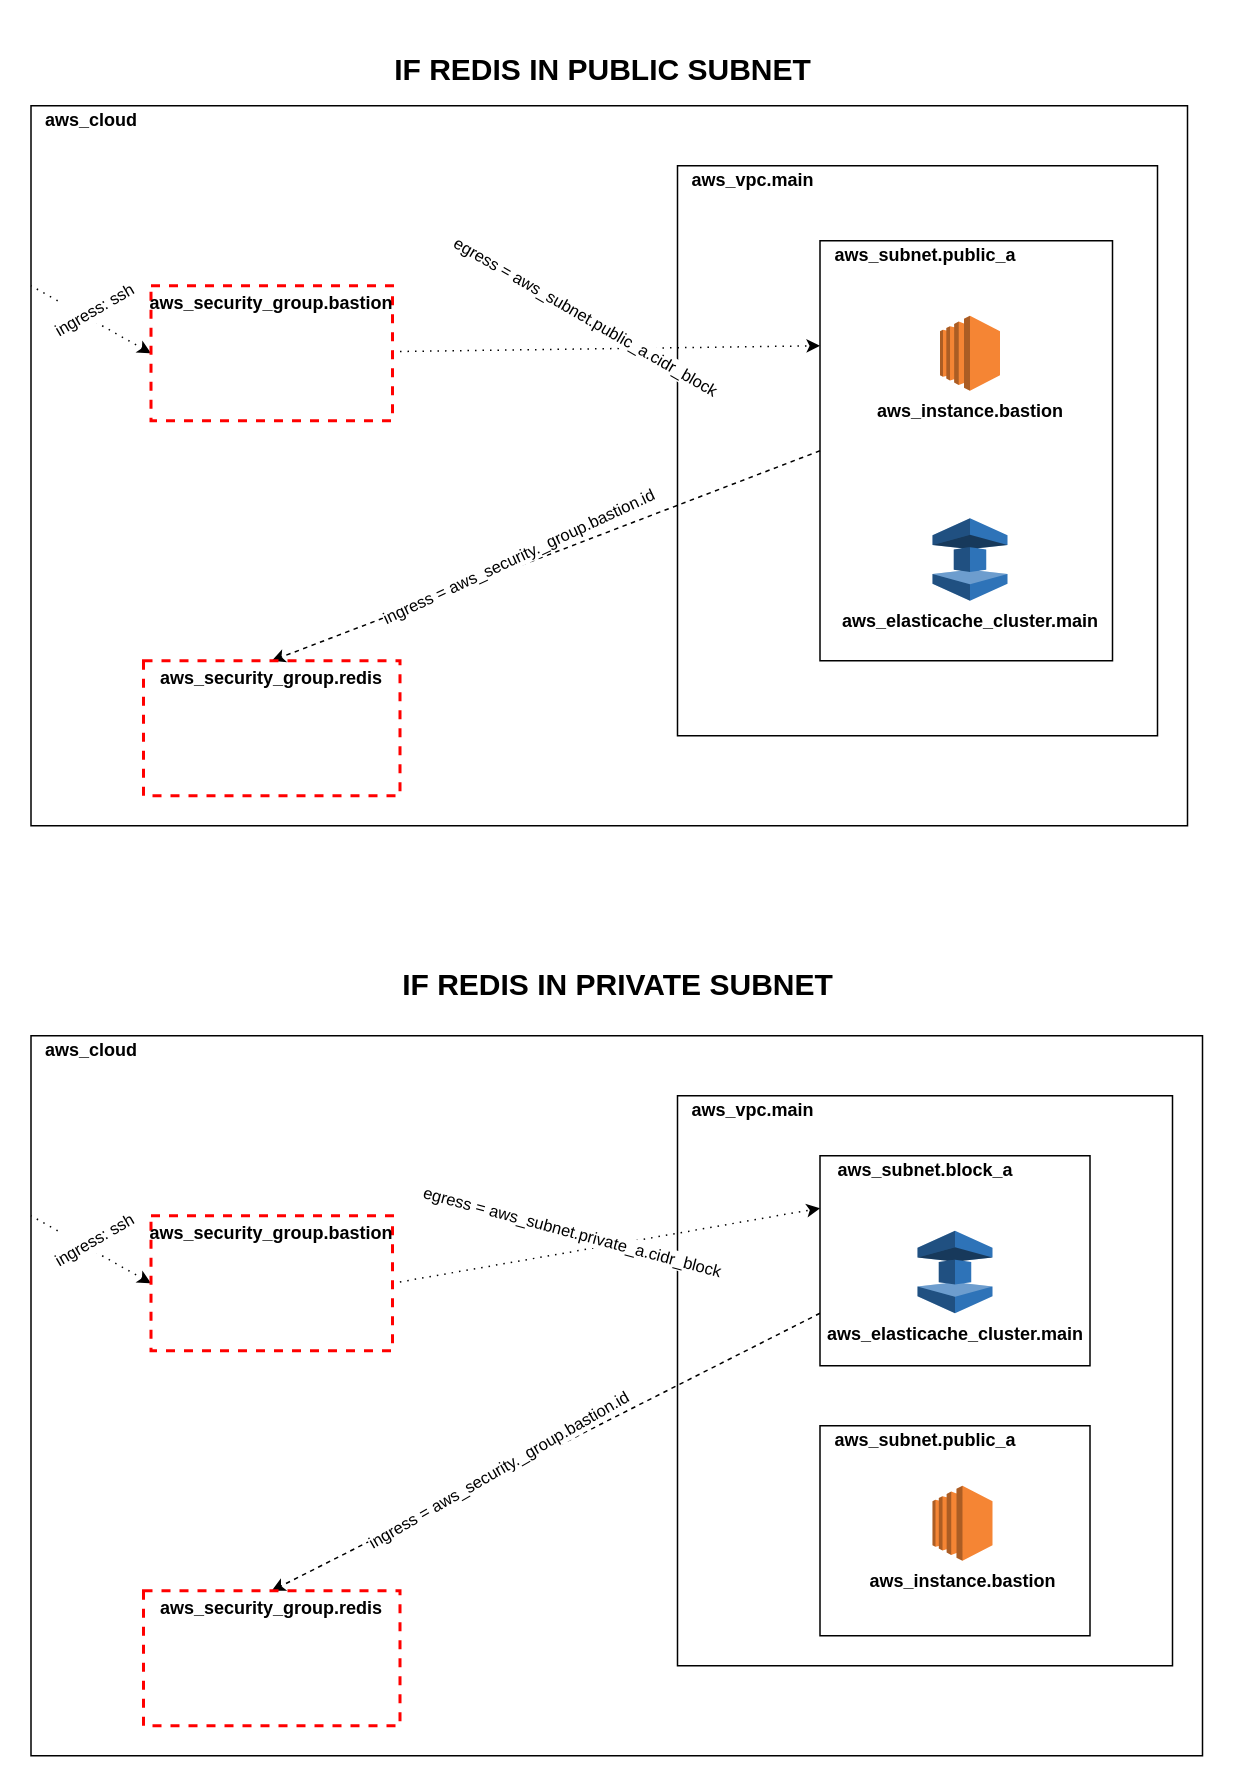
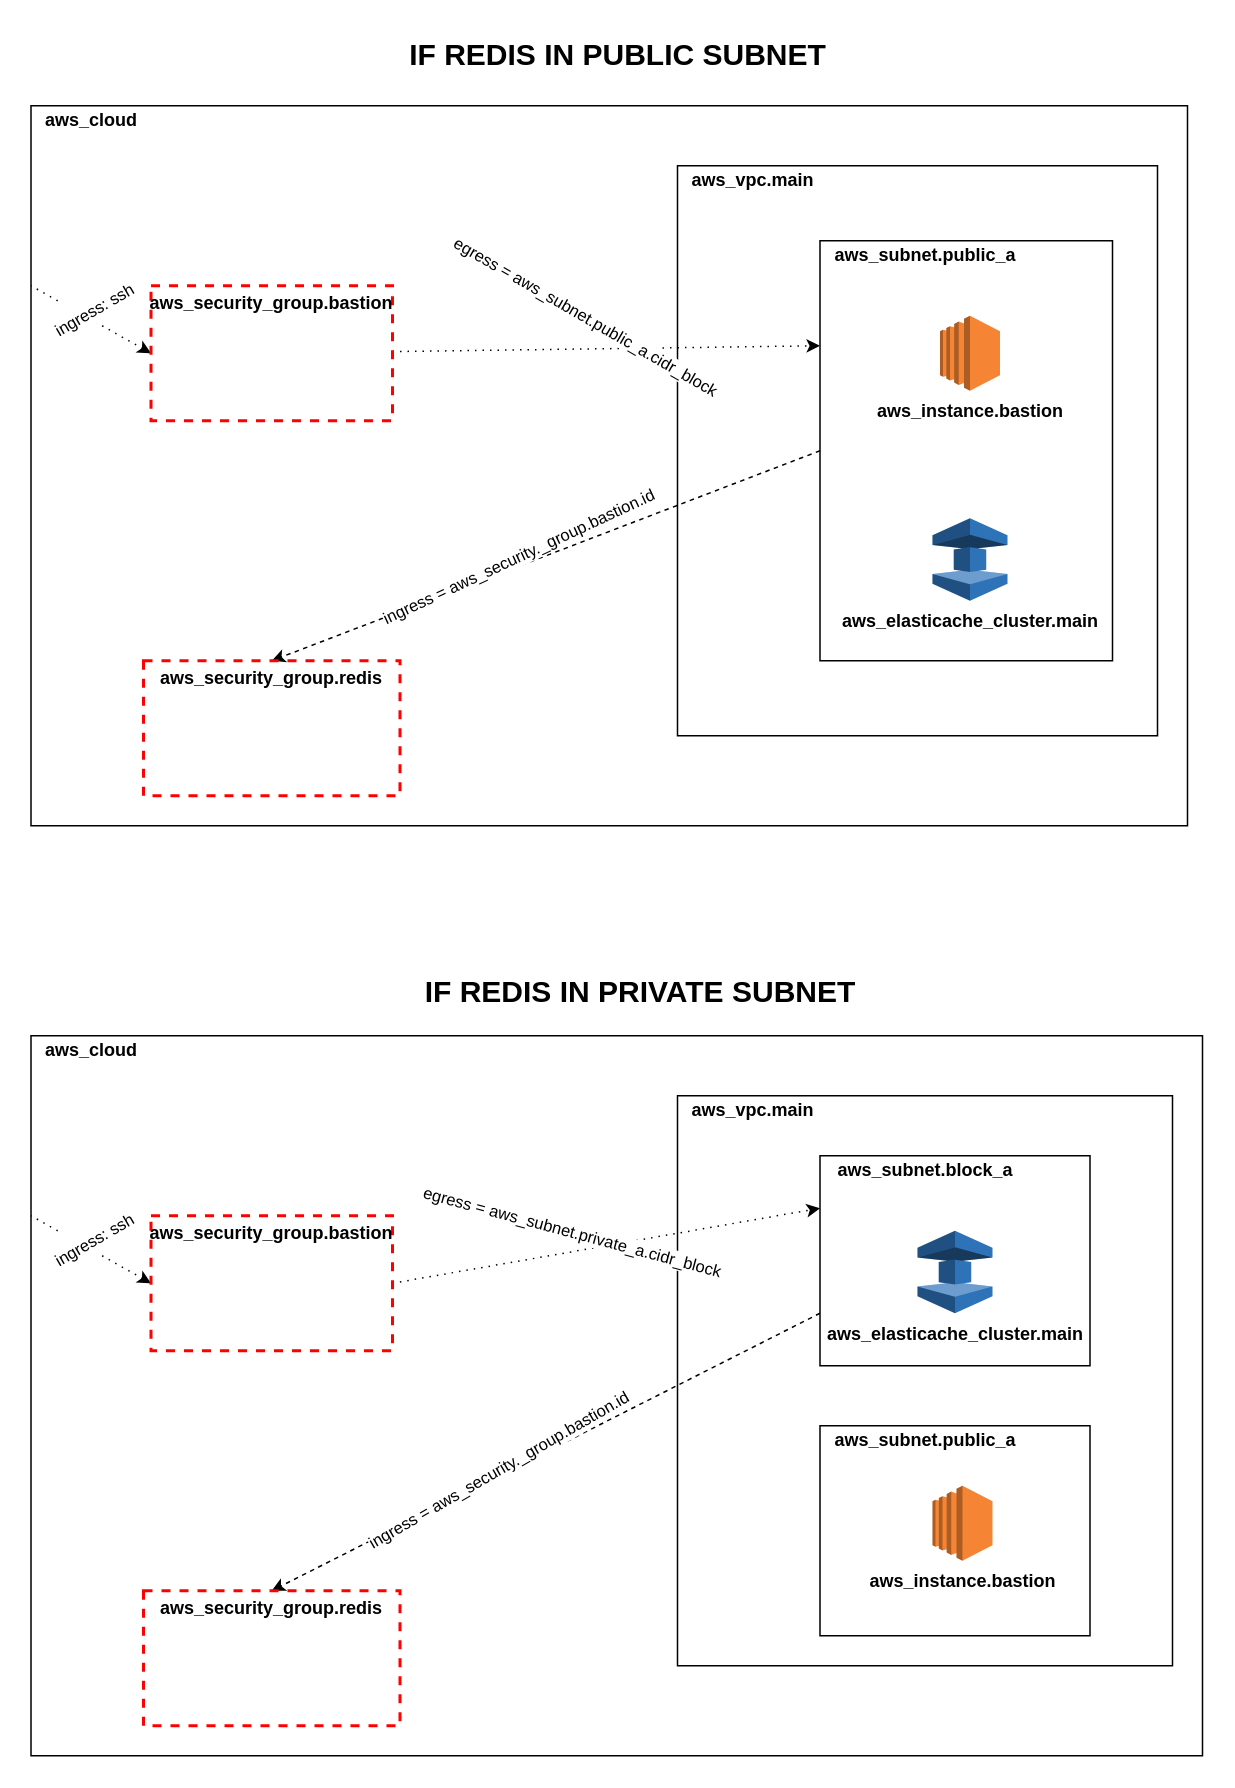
(602, 68) -> (617, 53)
(617, 983) -> (640, 991)
